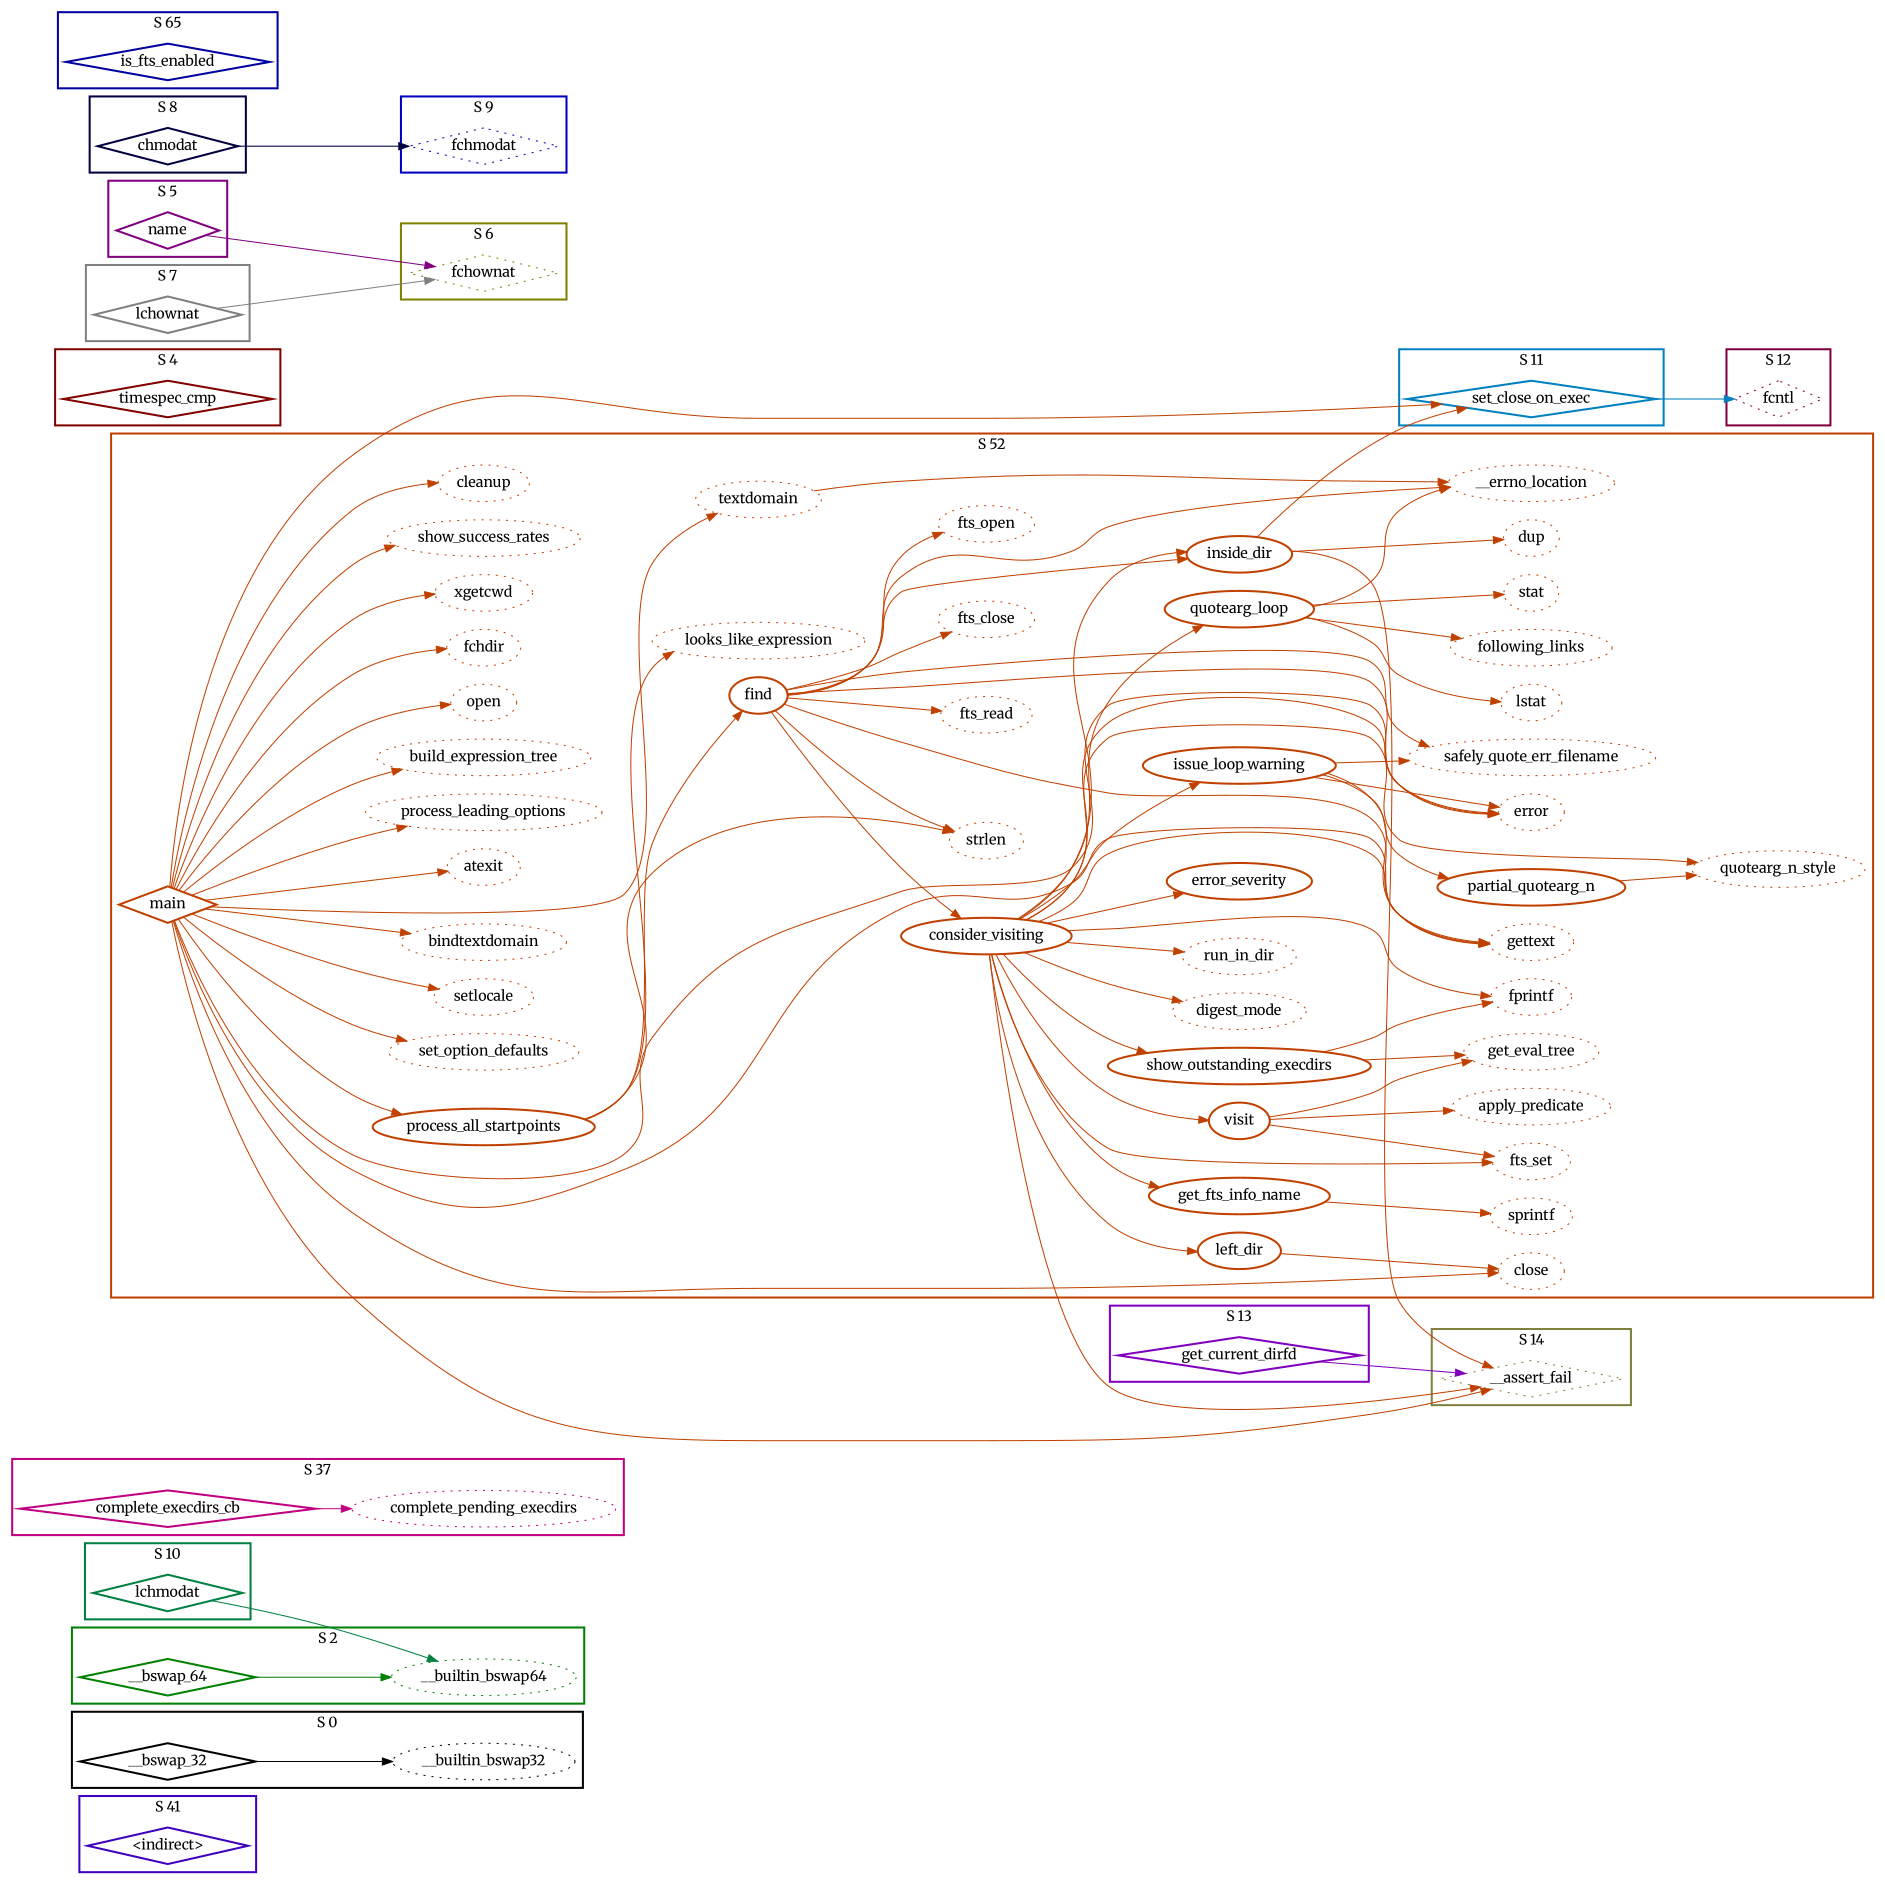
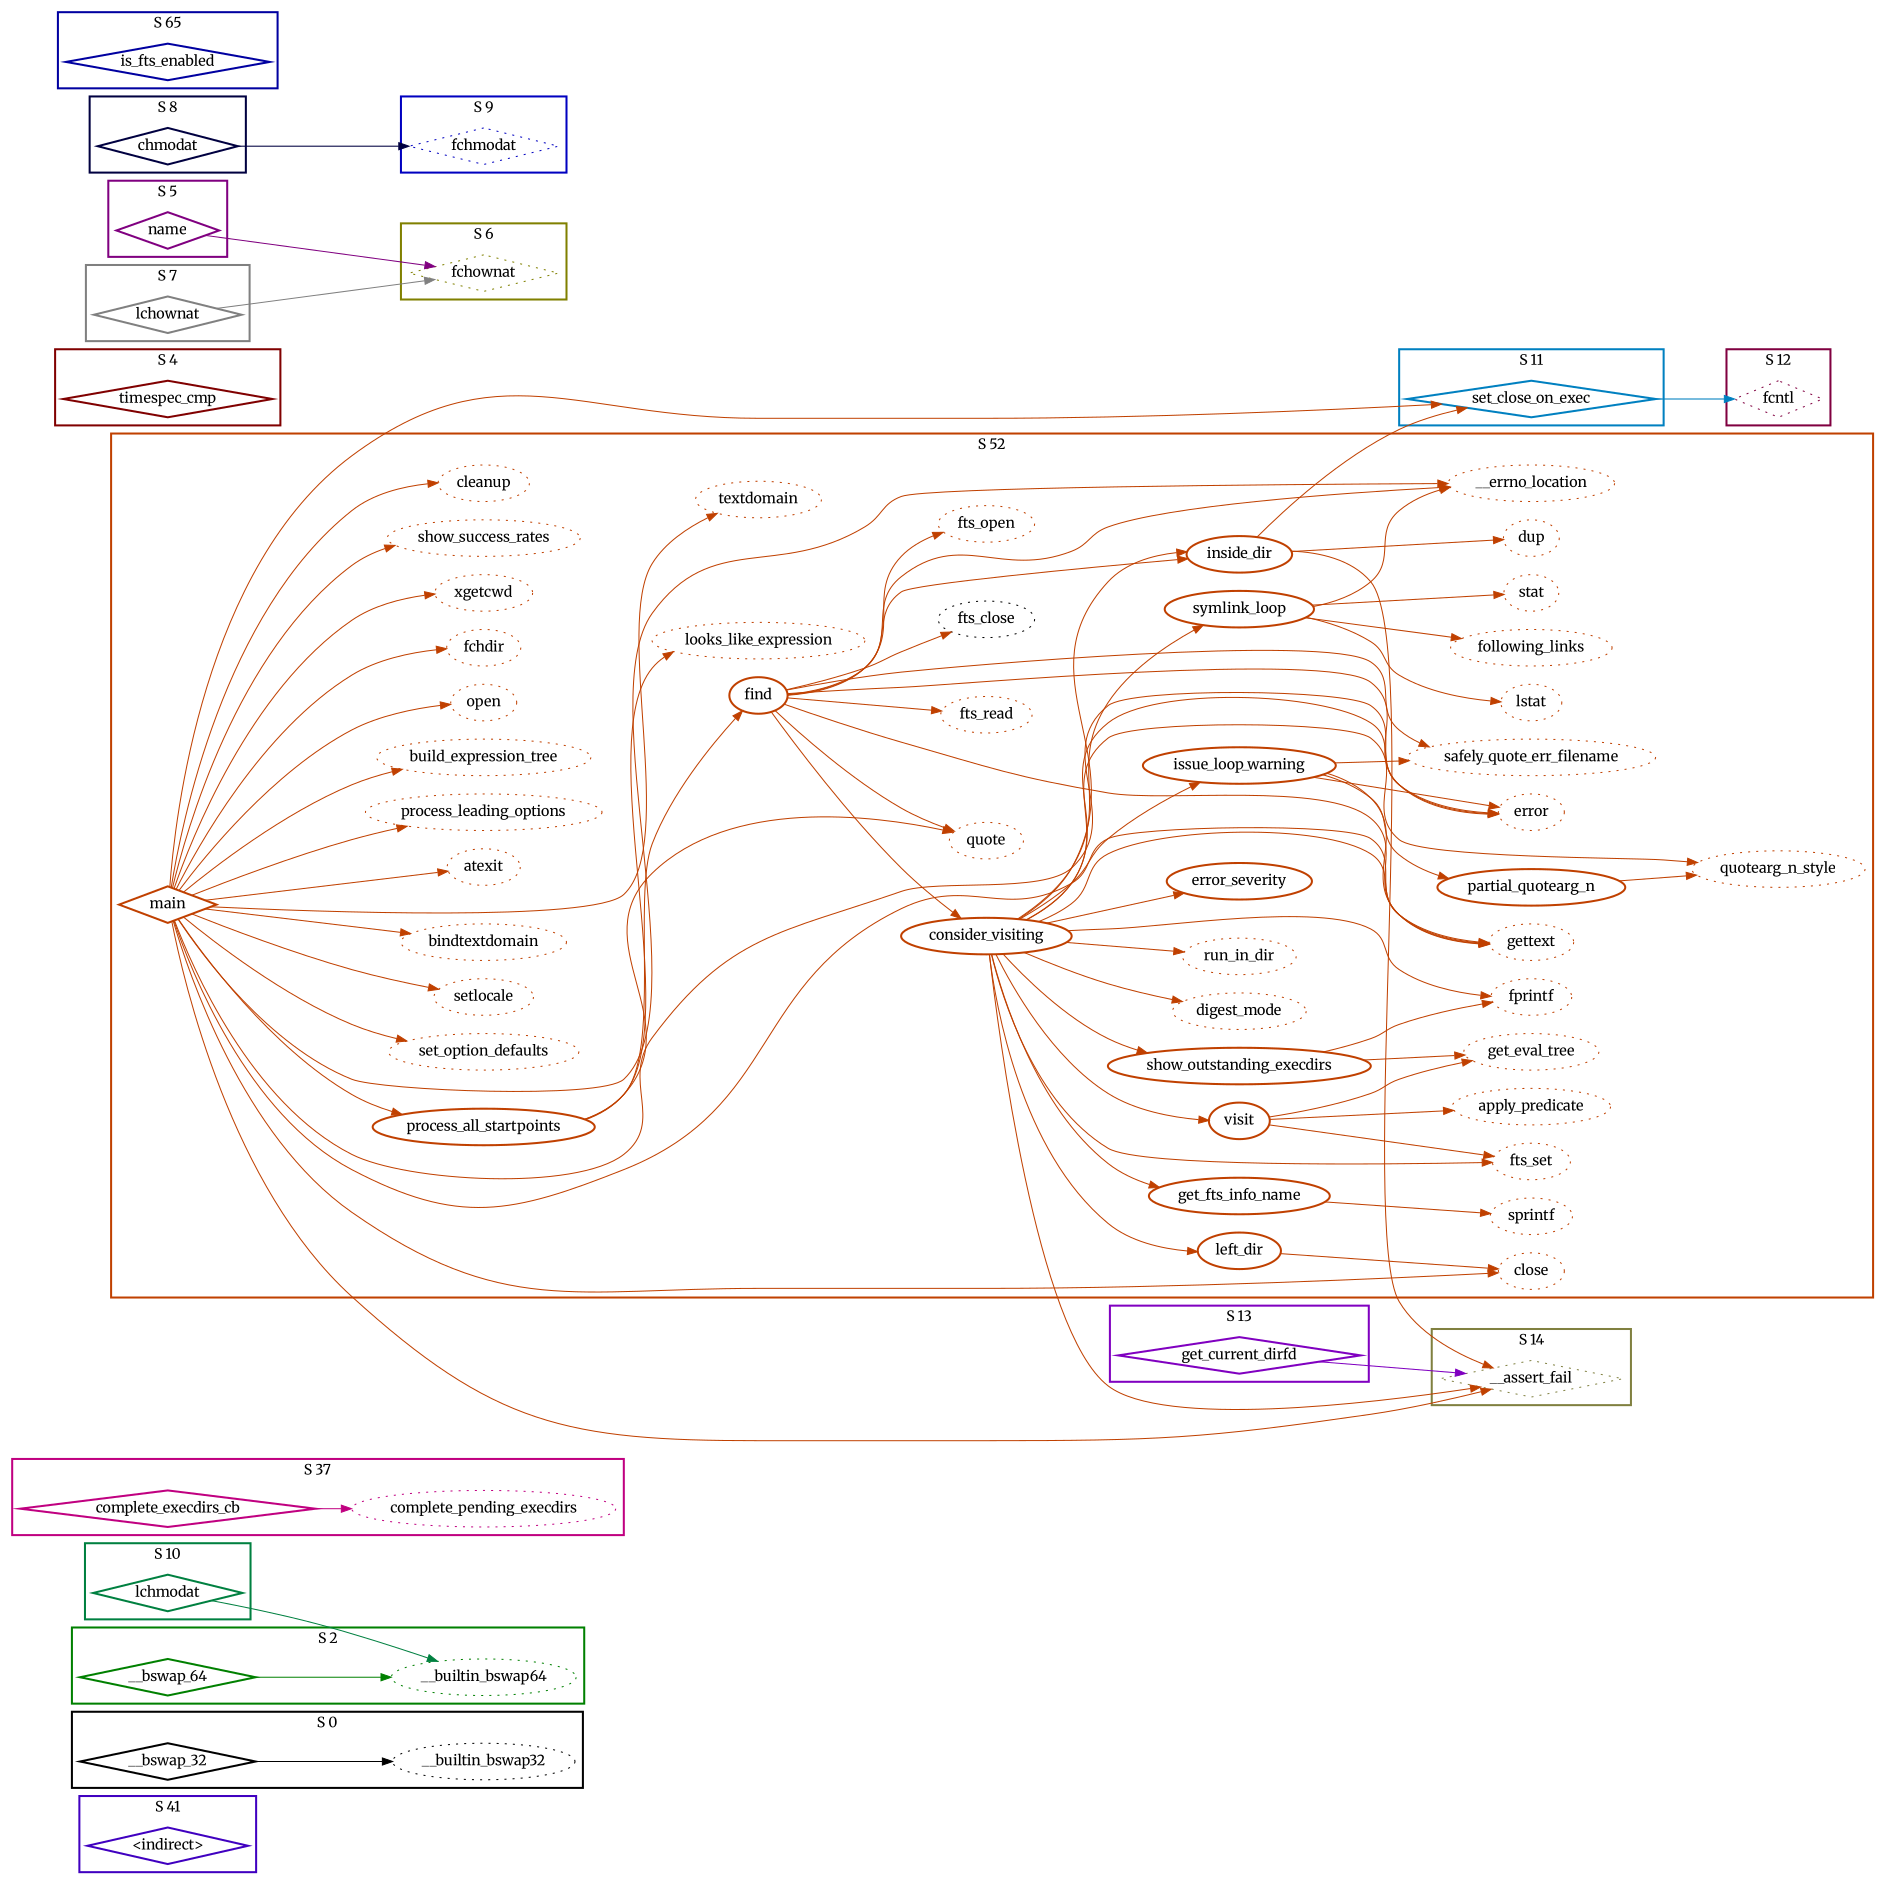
(1126, 476) -> (656, 609)
(1239, 609) -> (1239, 609)
(986, 619) -> (986, 619)
(986, 841) -> (986, 841)
